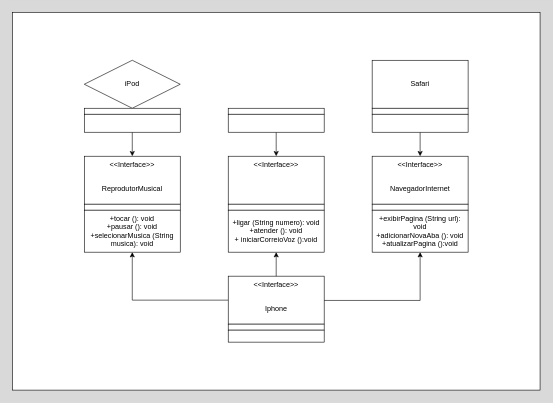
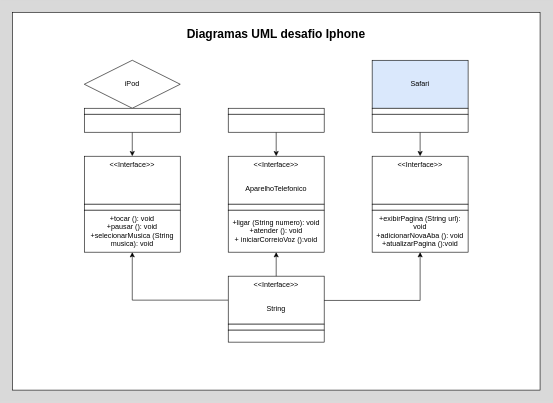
none -> (276, 33)
(420, 84) -> (420, 84)
(132, 189) -> none
none -> (276, 189)
(420, 189) -> none
(276, 309) -> (276, 309)
